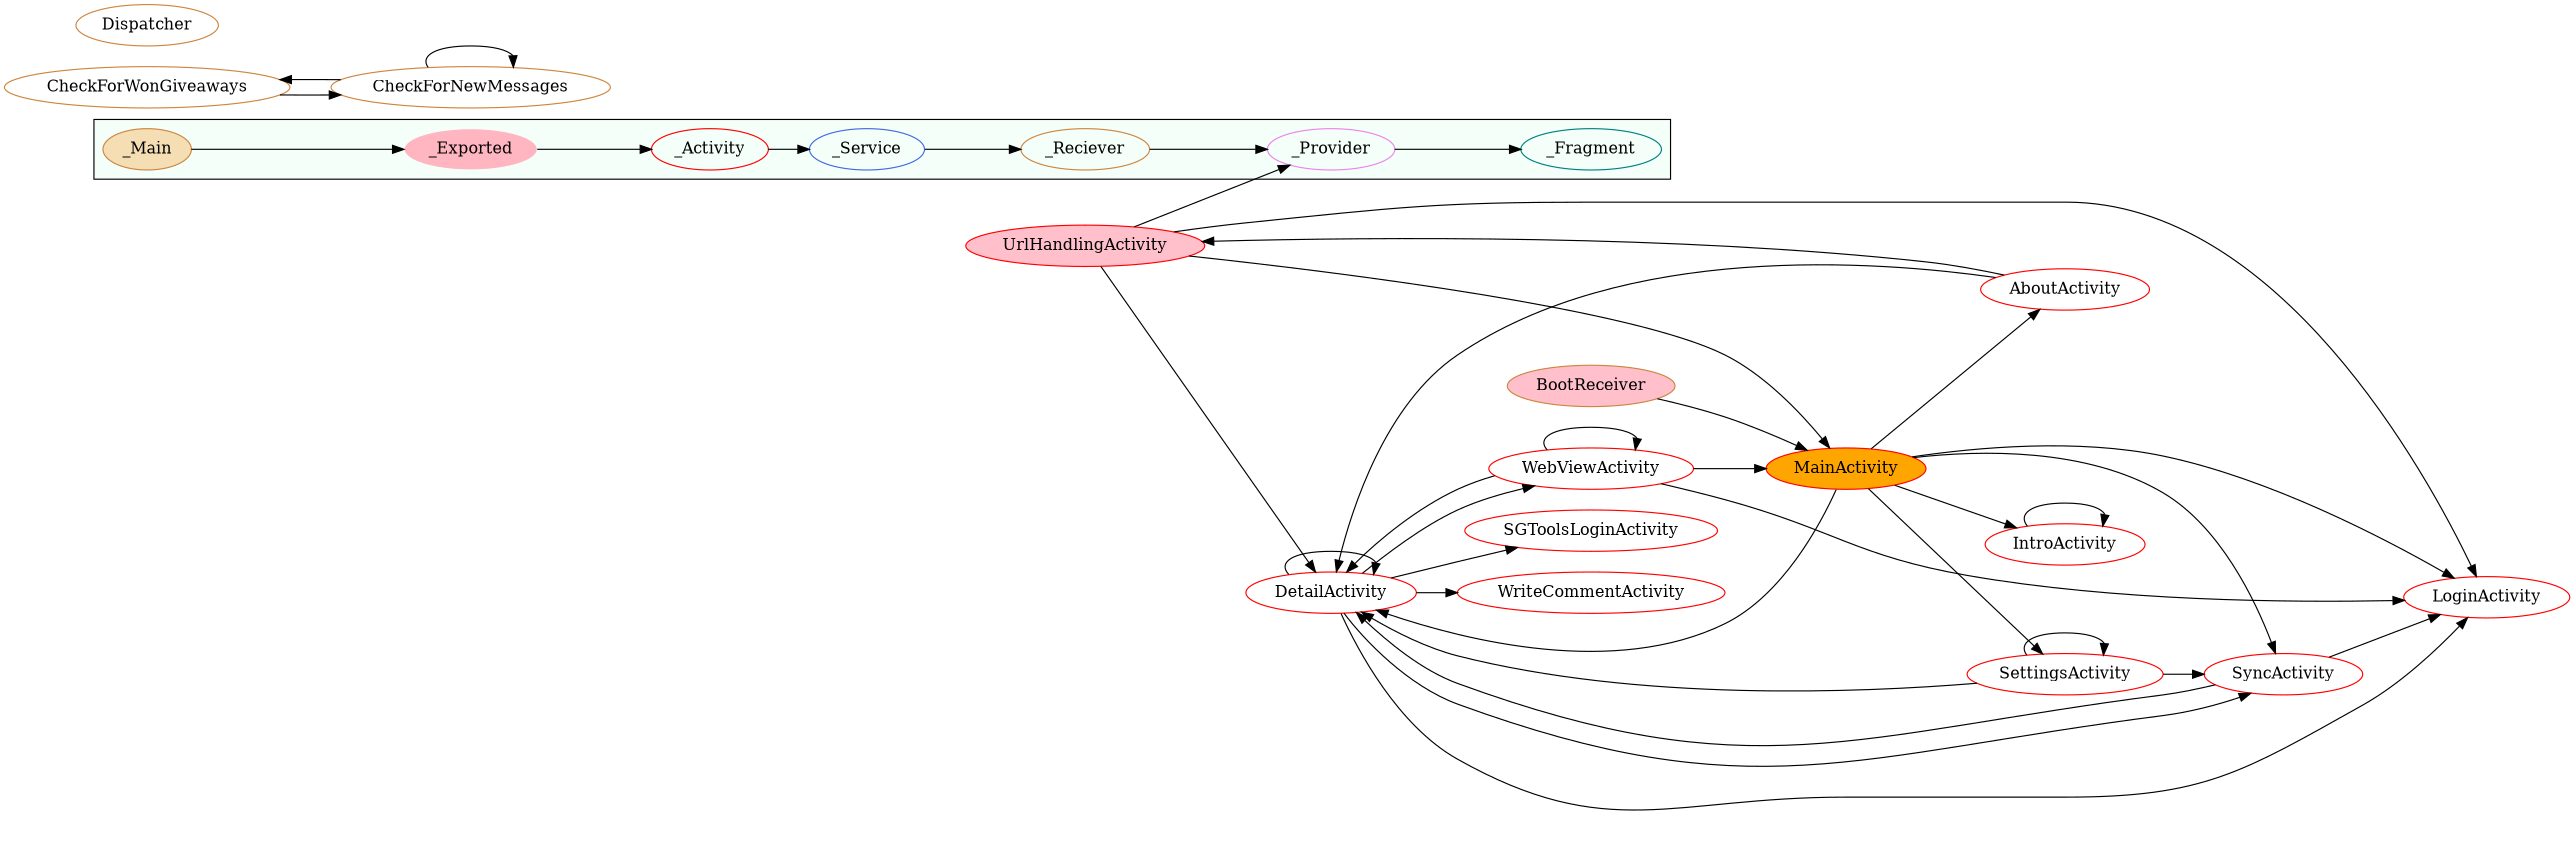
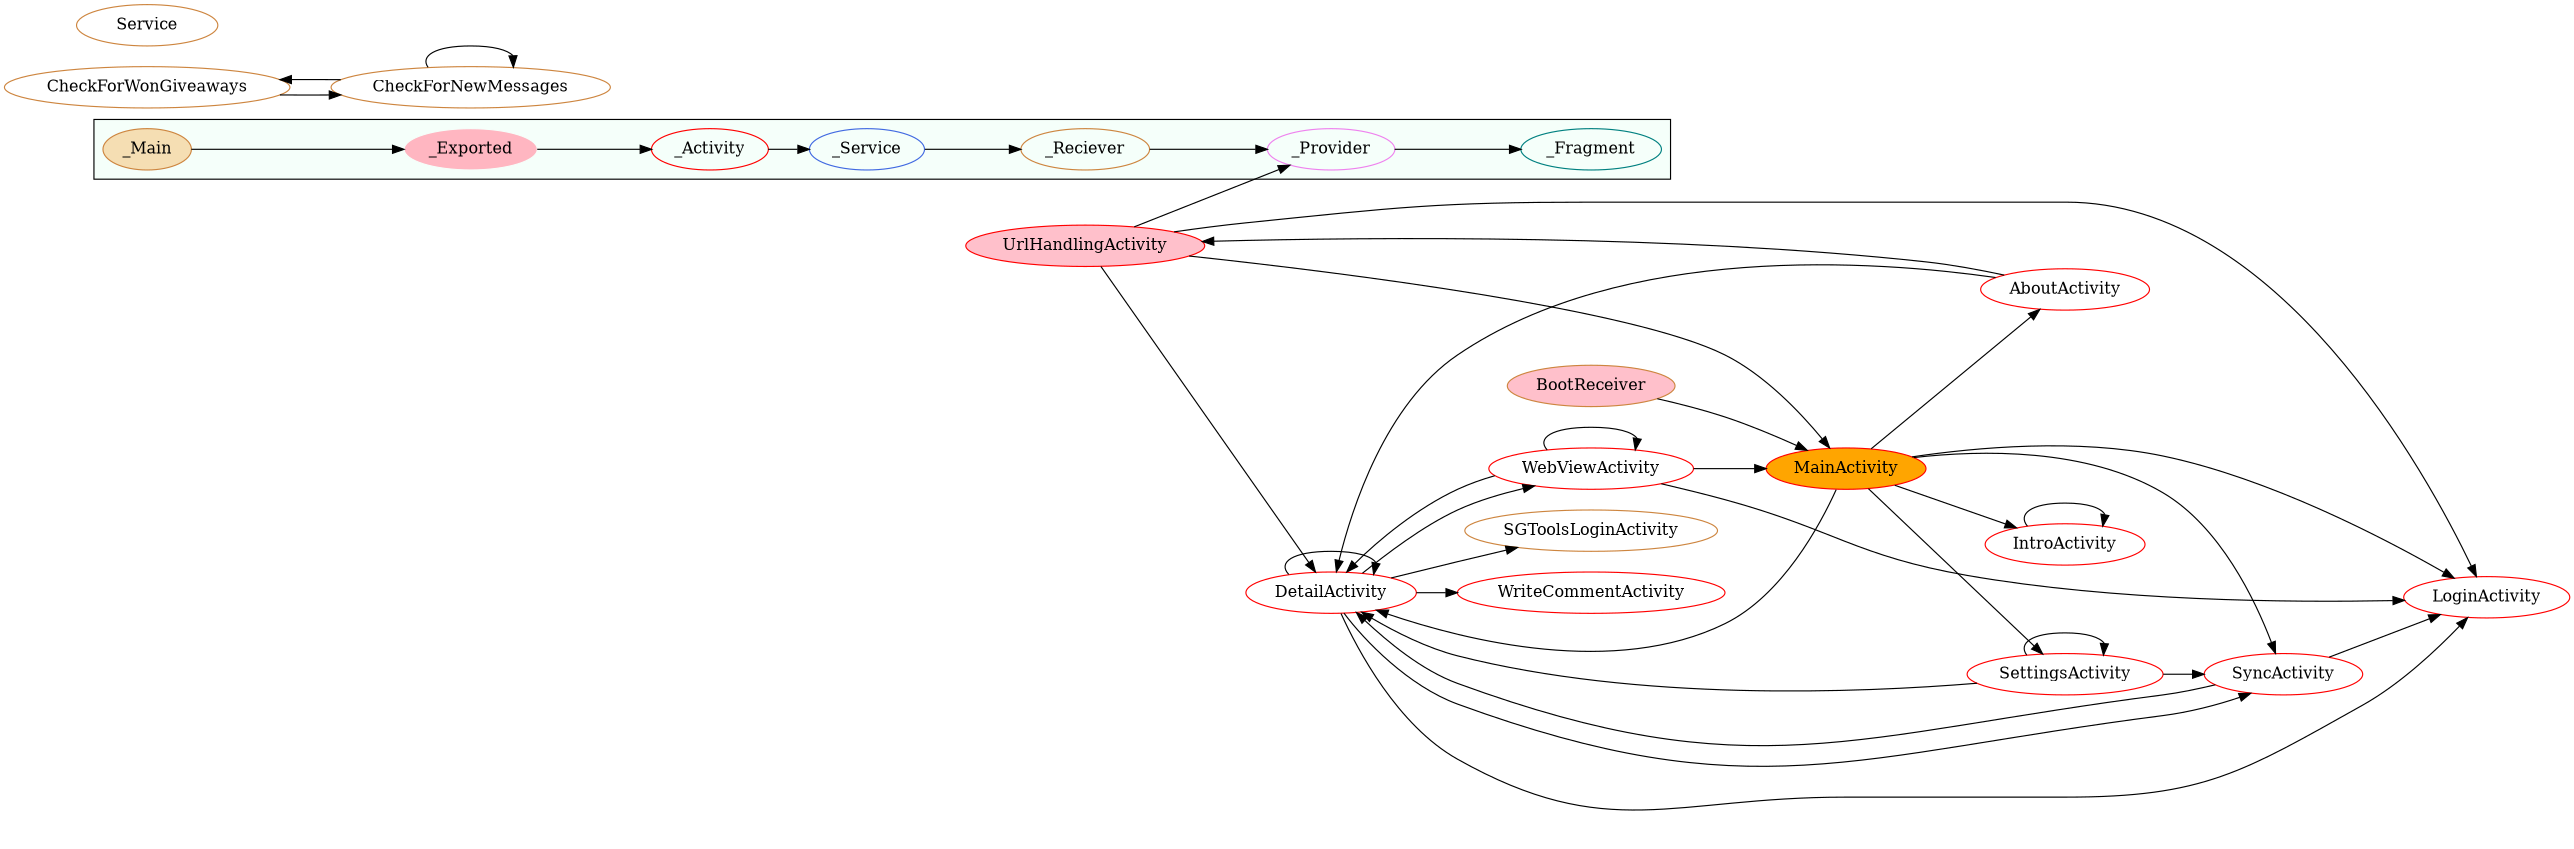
(147, 25) -> (147, 25)
(1591, 531) -> (1591, 531)
